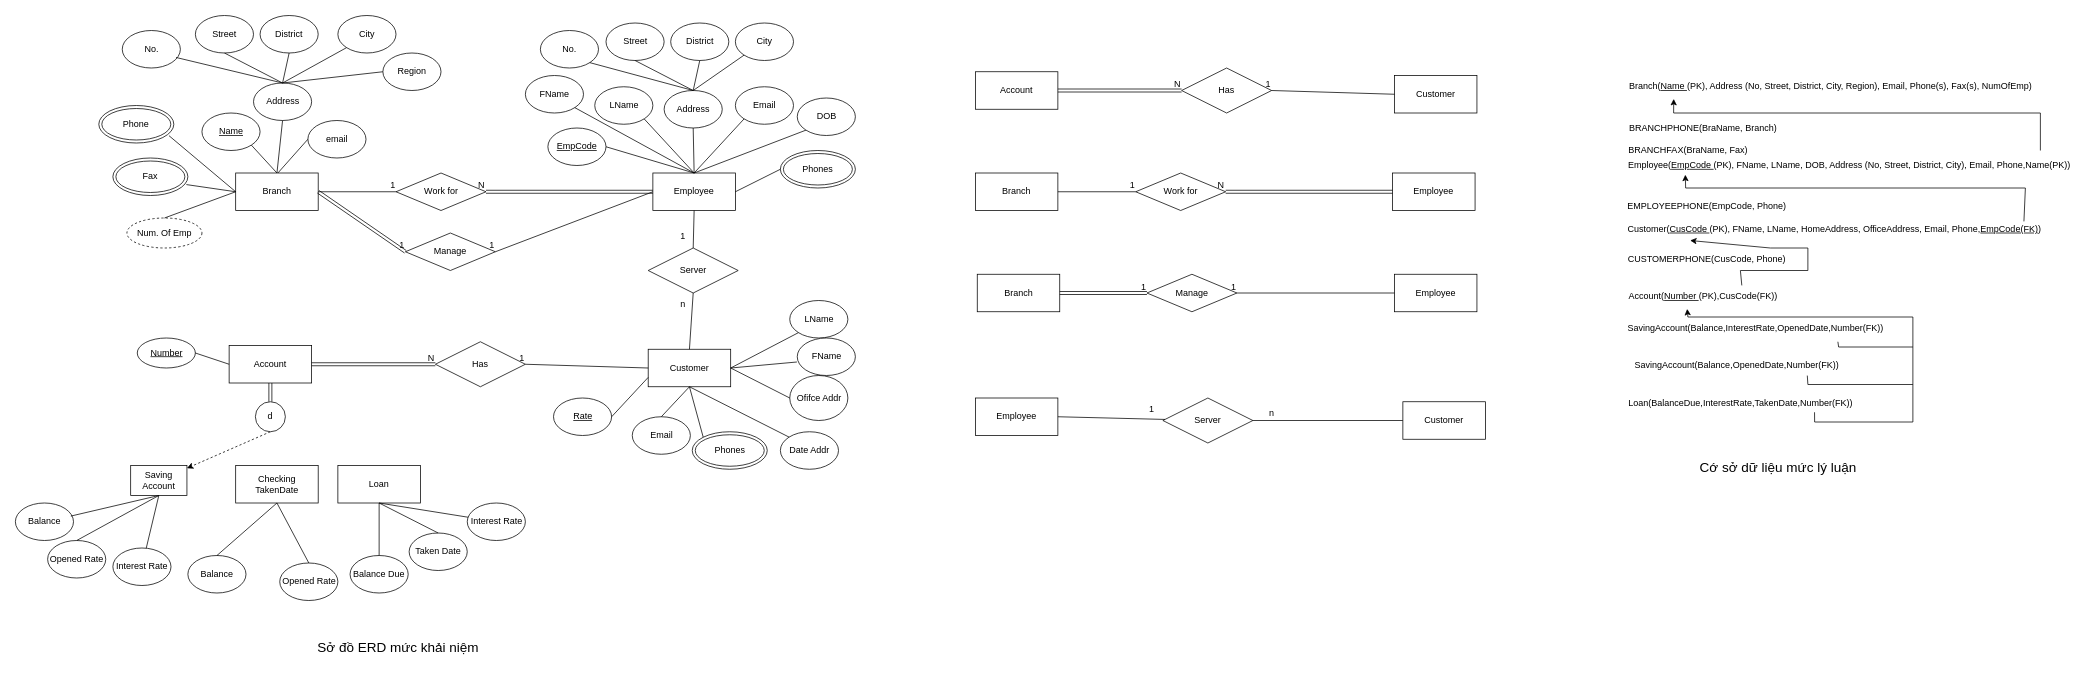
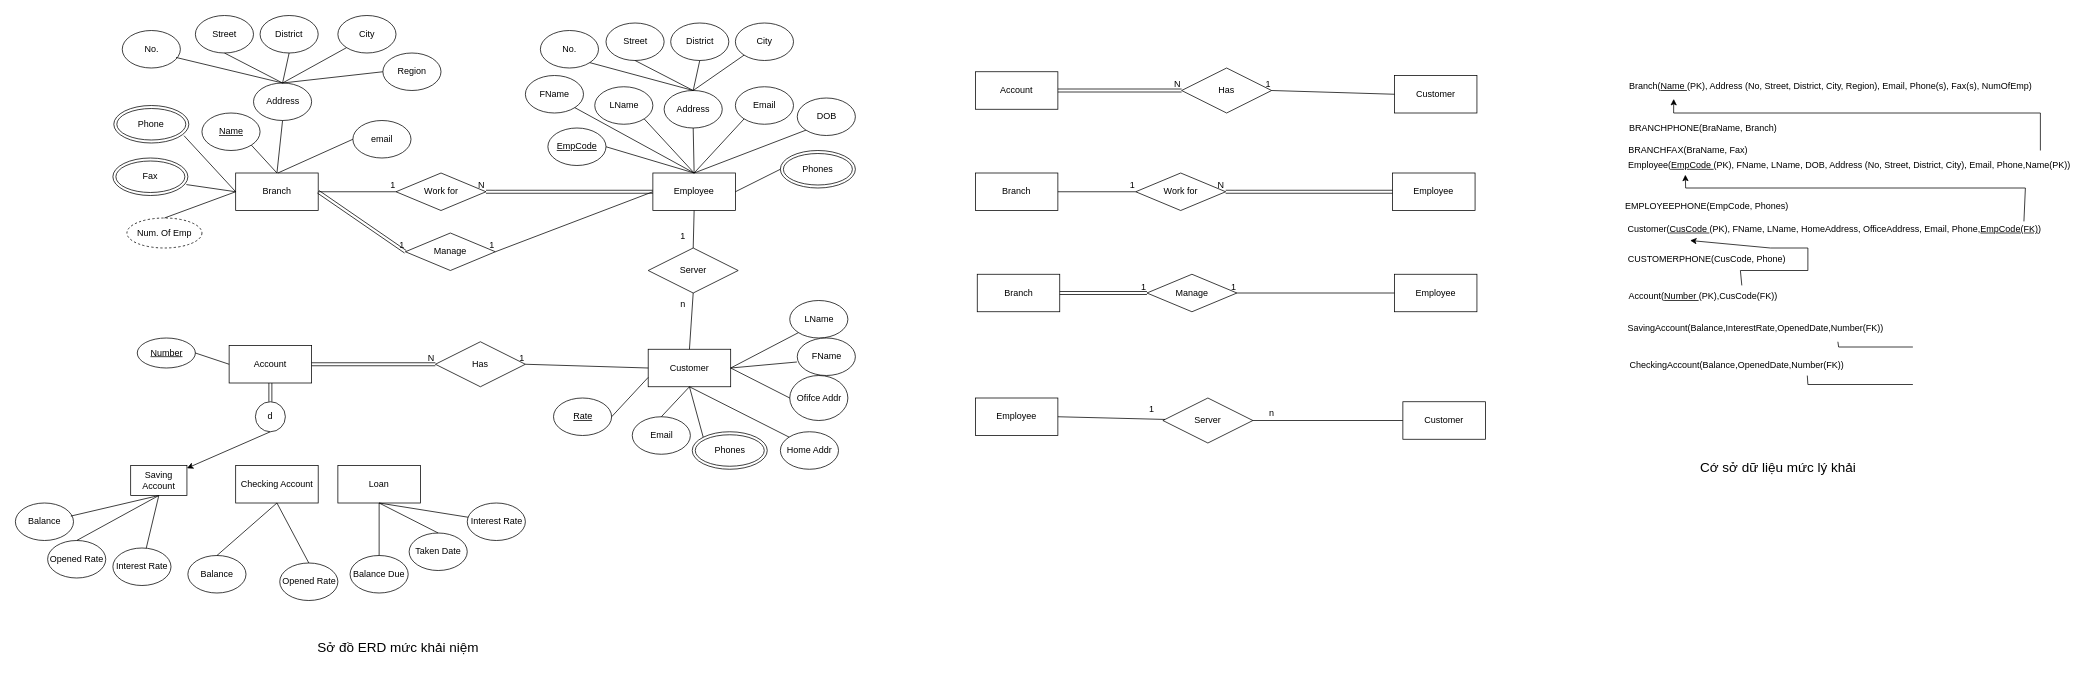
(136, 124) -> (151, 124)
(337, 139) -> (382, 139)
(1707, 207) -> (1707, 207)
(1737, 366) -> (1737, 366)
(1740, 403) -> none
(1815, 418) -> none
(231, 449) -> (231, 449)
(810, 450) -> (810, 450)
(1778, 468) -> (1778, 468)
(277, 484) -> (277, 484)
